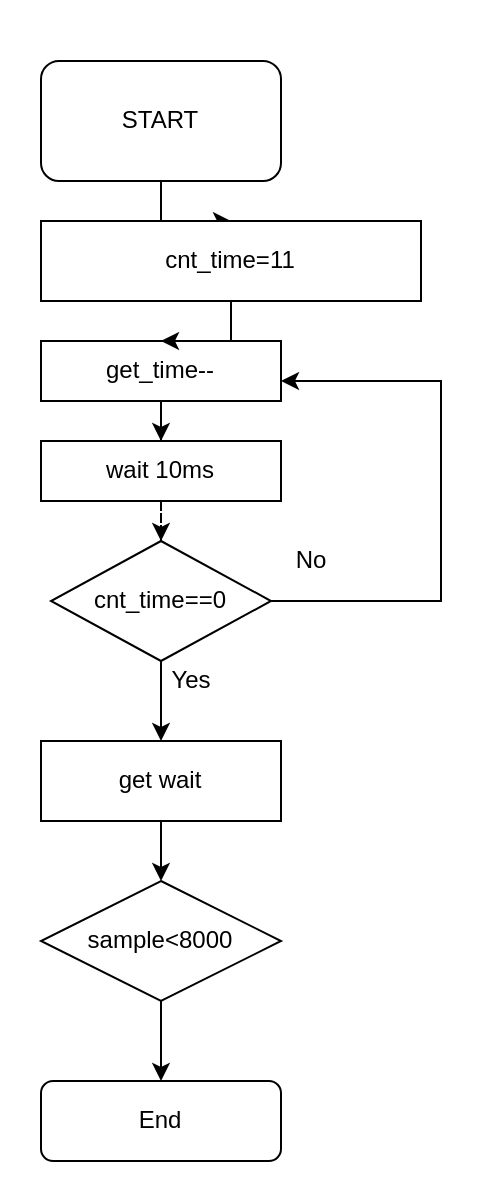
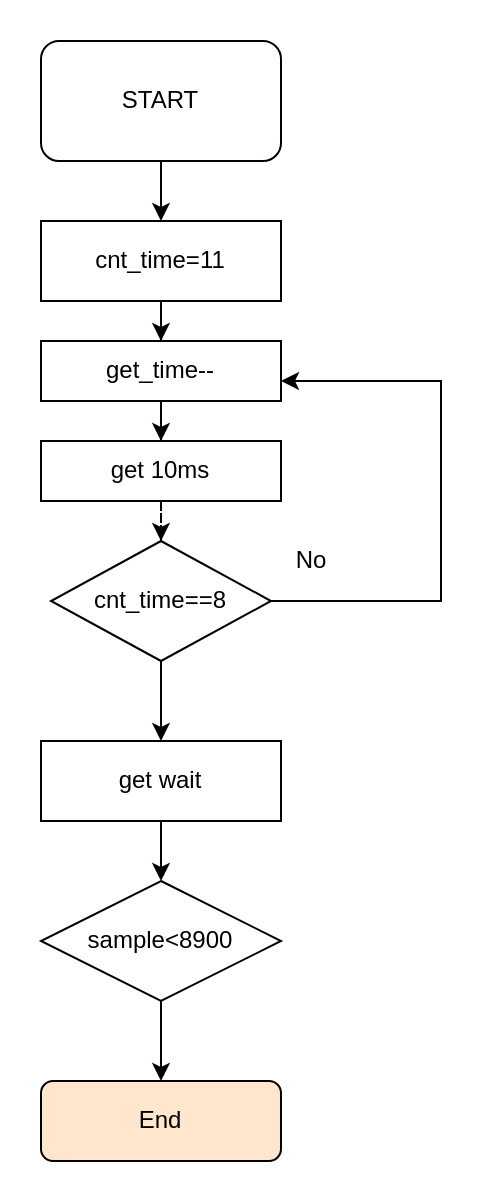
(161, 121) -> (161, 101)
(231, 261) -> (161, 261)
(161, 471) -> (161, 471)
(161, 601) -> (161, 601)
(191, 681) -> none
(161, 941) -> (161, 941)
(161, 1121) -> (161, 1121)
